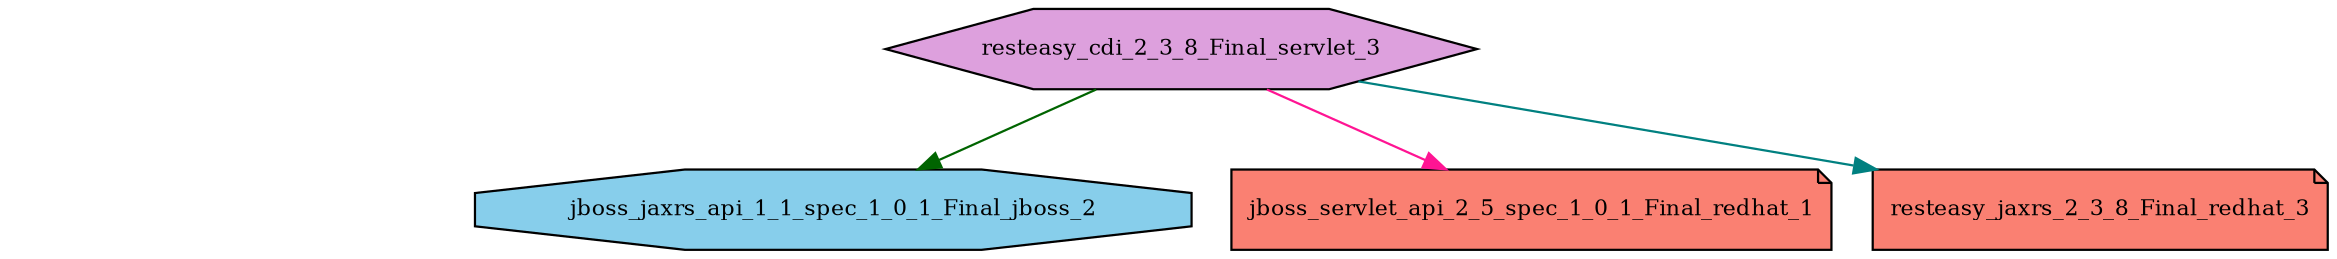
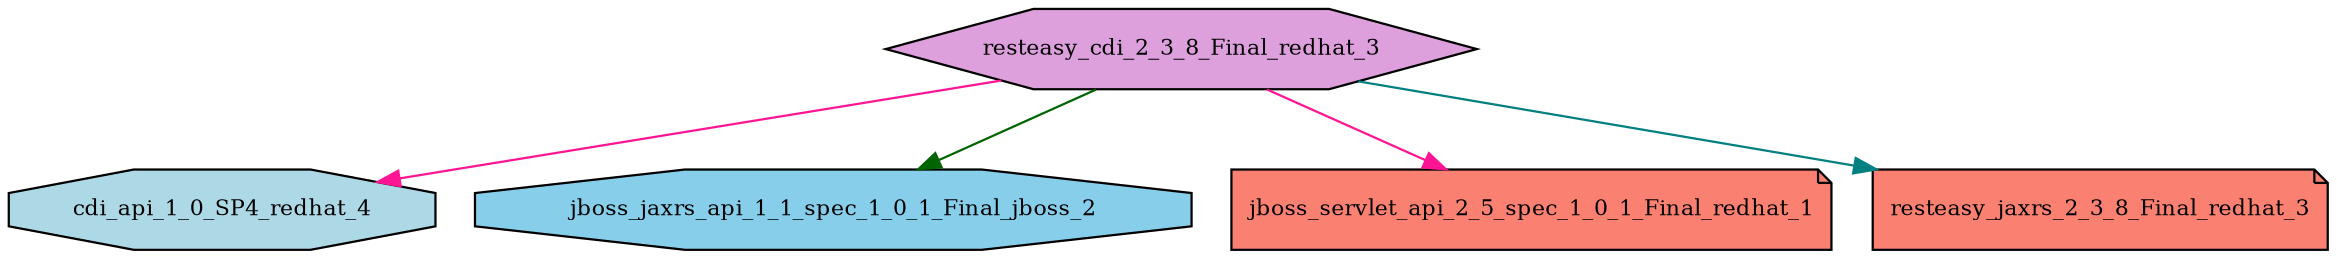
(1181, 49) -> (1181, 49)
none -> (222, 210)
